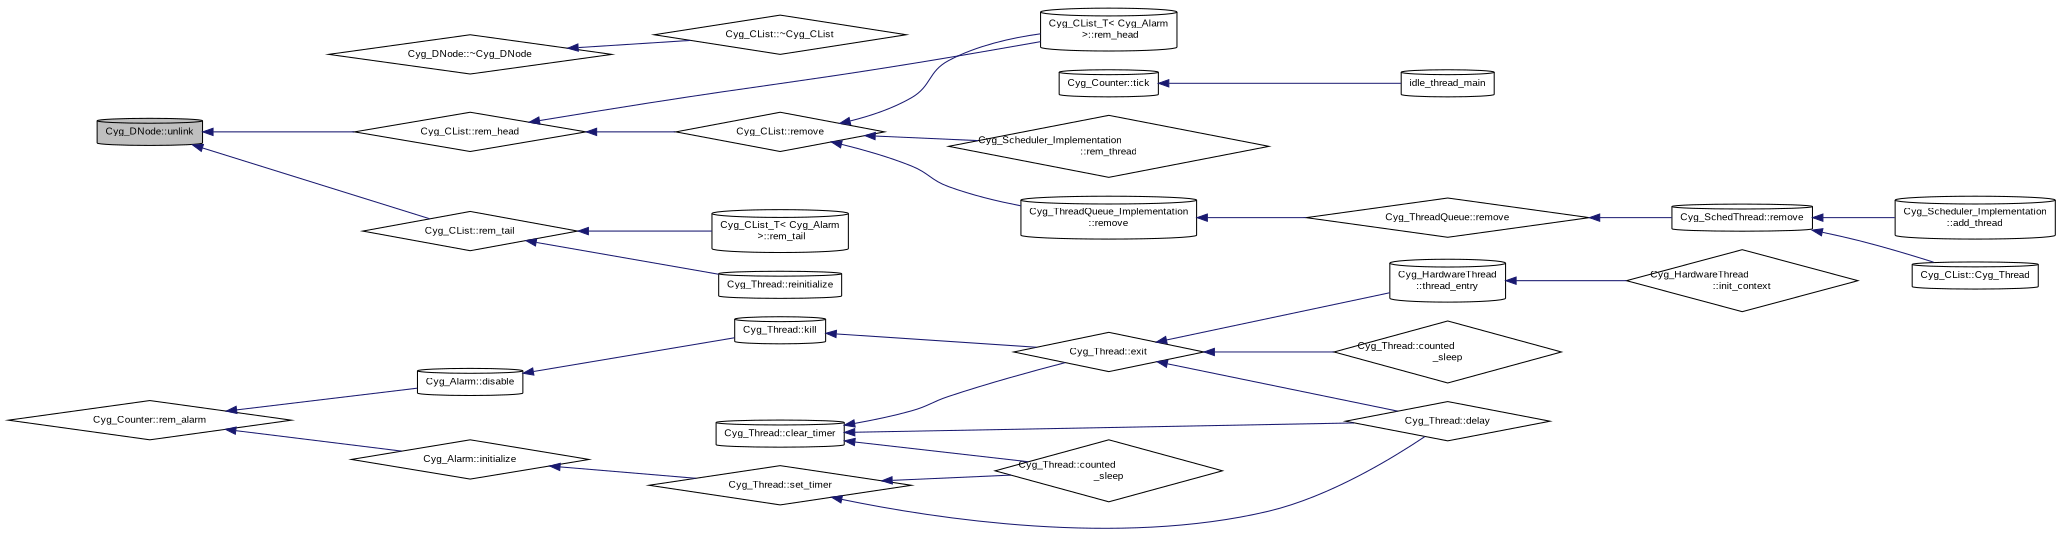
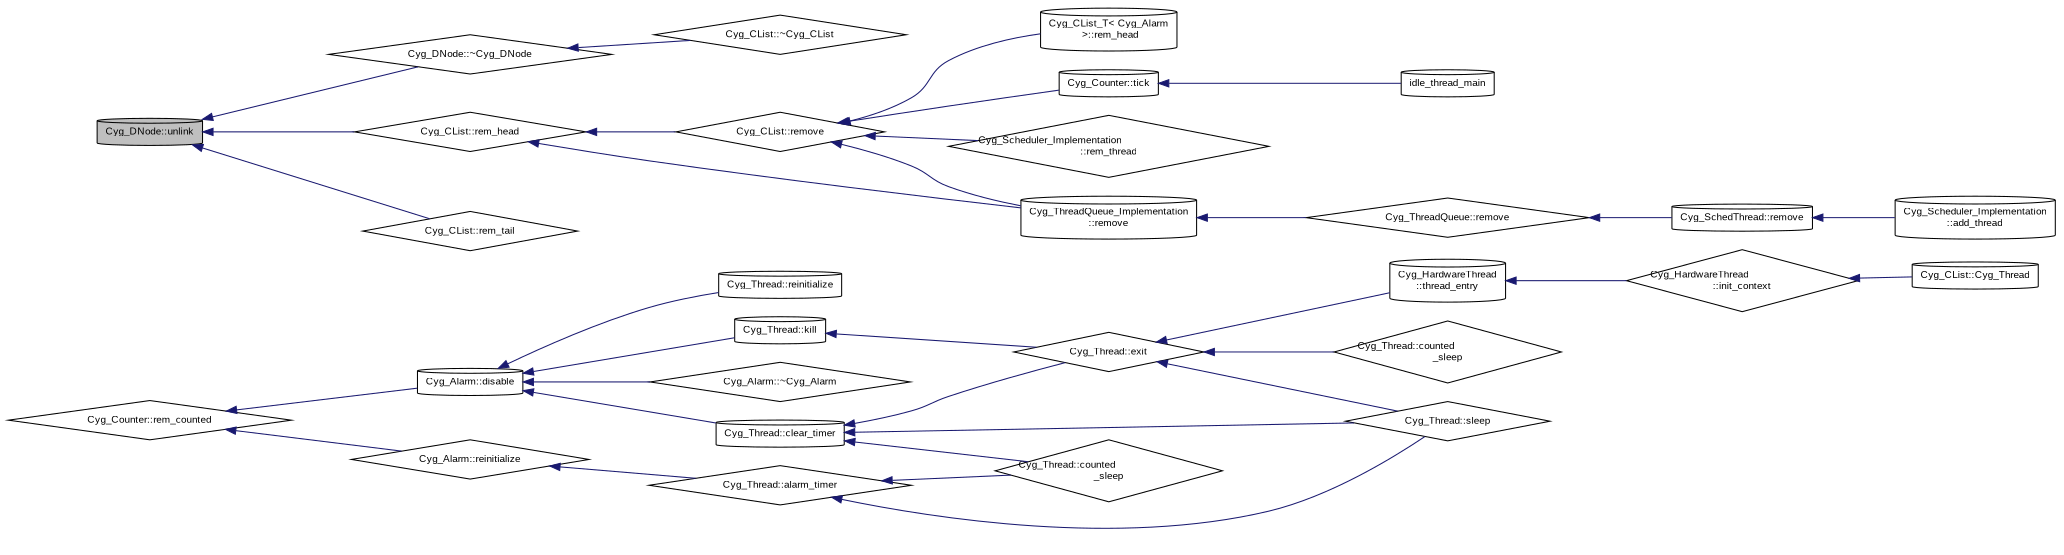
(790, 82) -> (779, 179)
none -> (315, 92)
none -> (954, 105)
(780, 231) -> none
(1878, 246) -> (1886, 277)
(627, 258) -> (610, 320)
none -> (780, 382)
none -> (625, 408)
(150, 420) -> (150, 420)
(1448, 421) -> (1448, 421)
(470, 459) -> (470, 459)
(780, 485) -> (780, 485)
